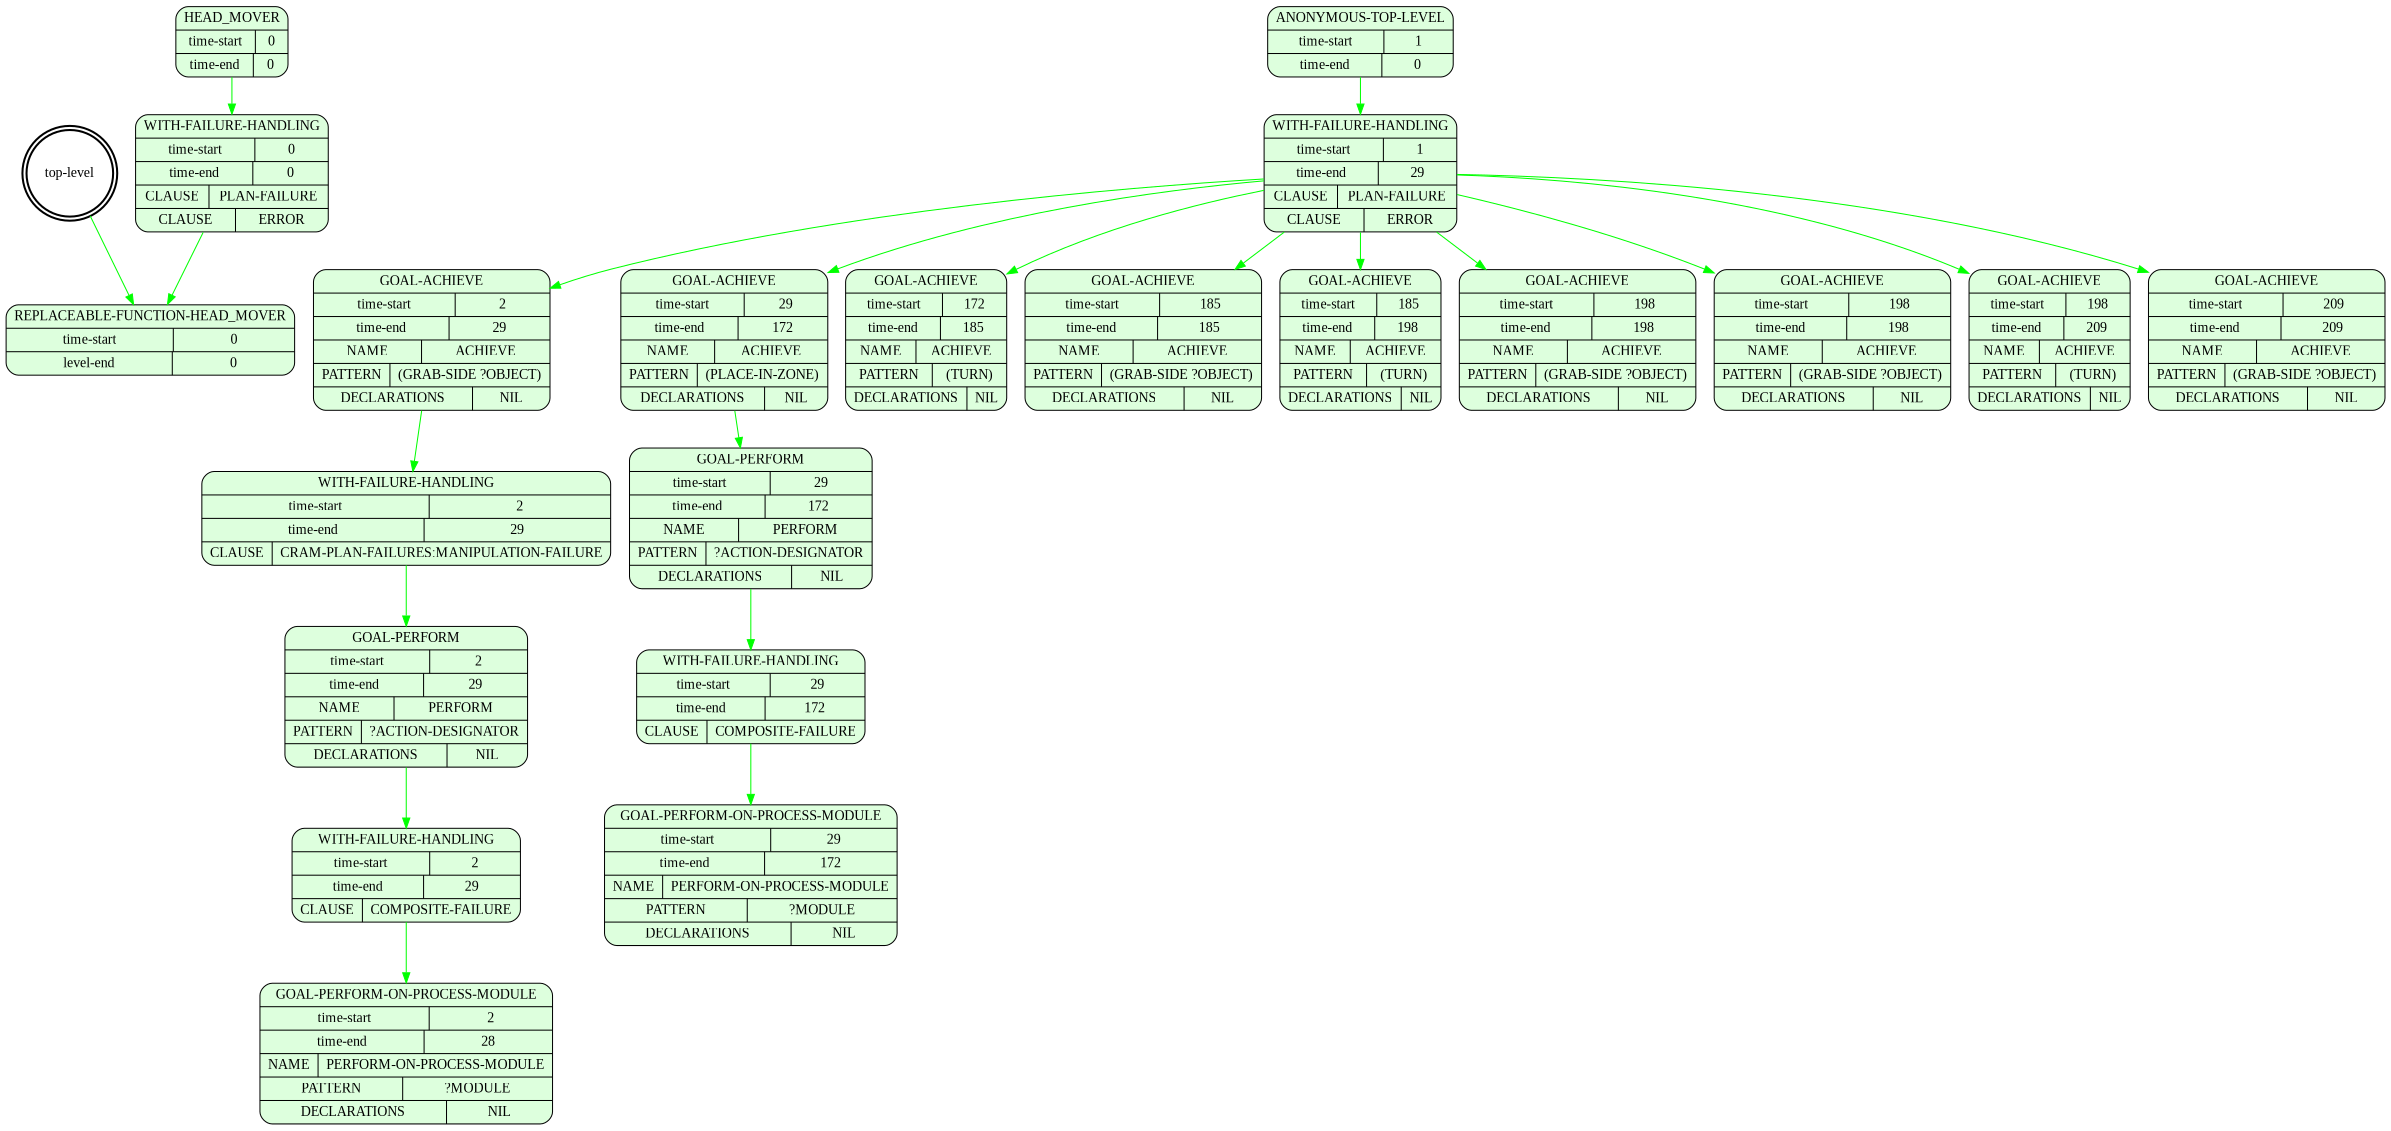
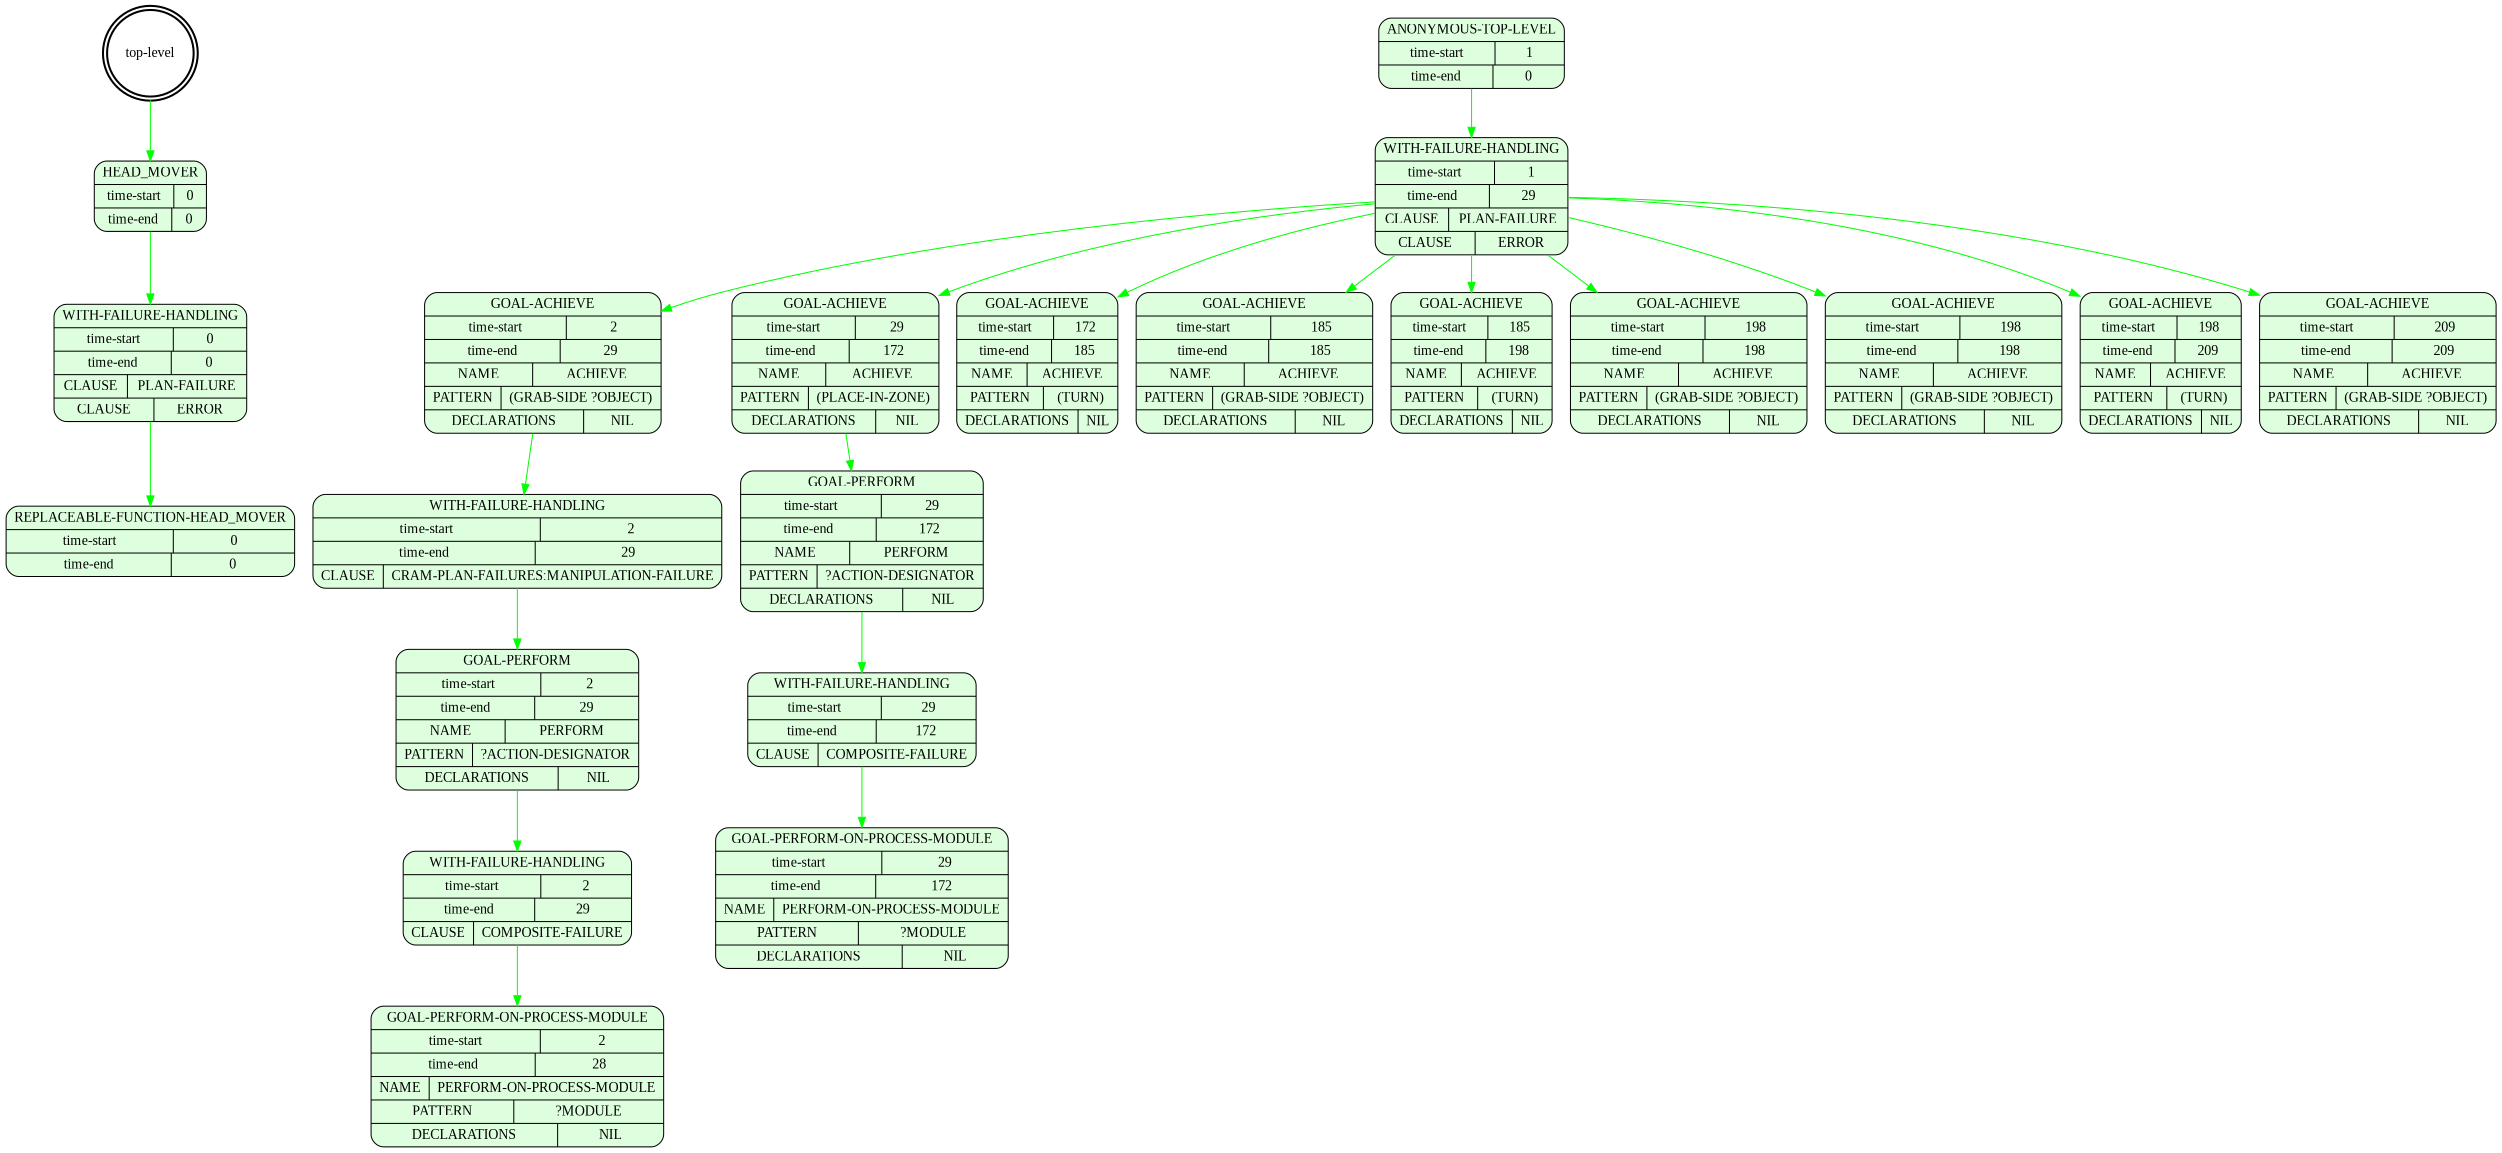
(110, 256) -> (150, 126)
(89, 363) -> (89, 564)
